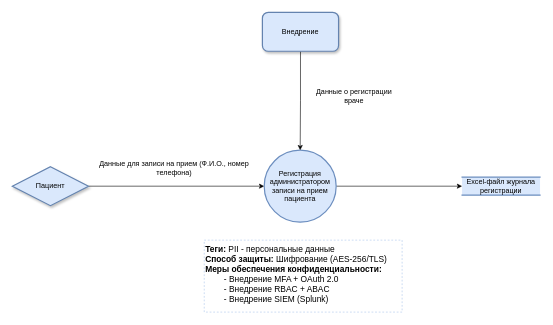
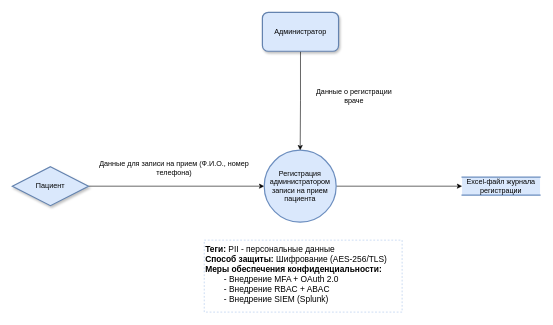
(301, 32) -> (301, 32)
